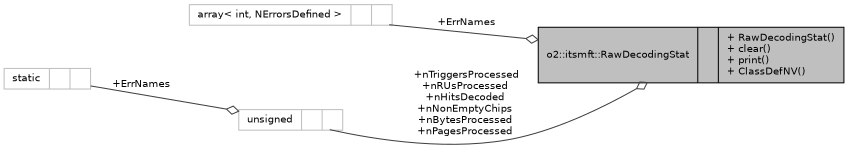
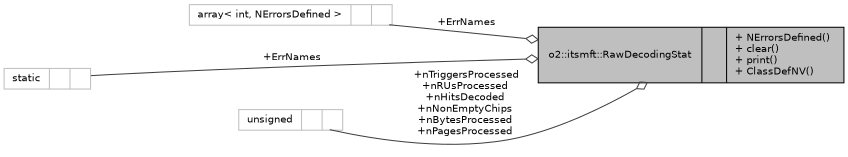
(781, 38) -> (783, 38)
(159, 98) -> (308, 66)
